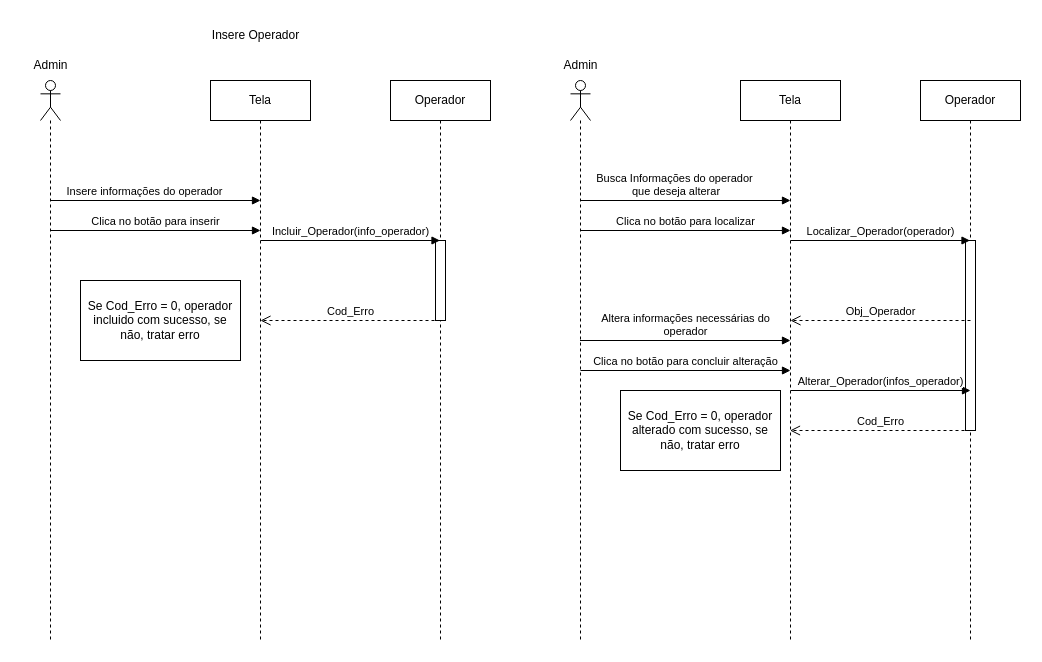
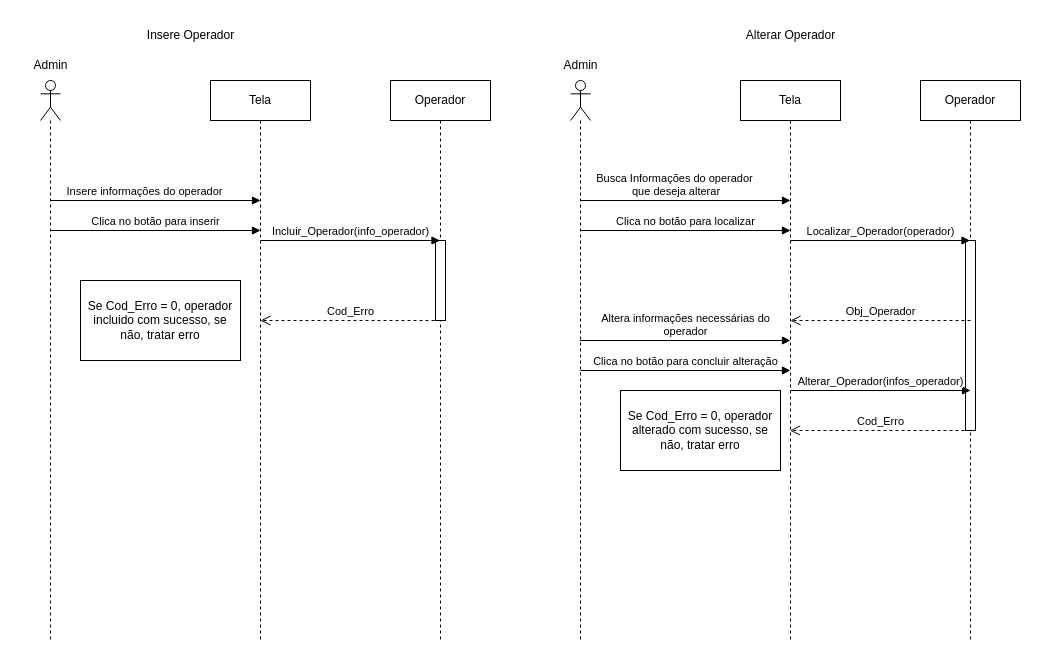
(256, 36) -> (191, 36)
none -> (791, 36)
